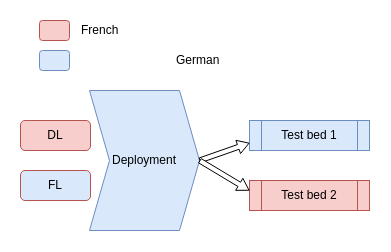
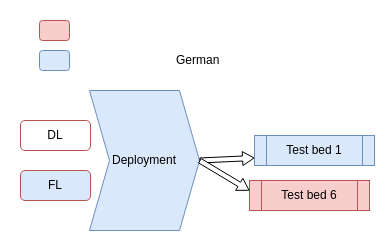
(100, 31) -> none
(56, 136) -> (56, 136)
(310, 136) -> (315, 151)
(310, 196) -> (310, 196)
